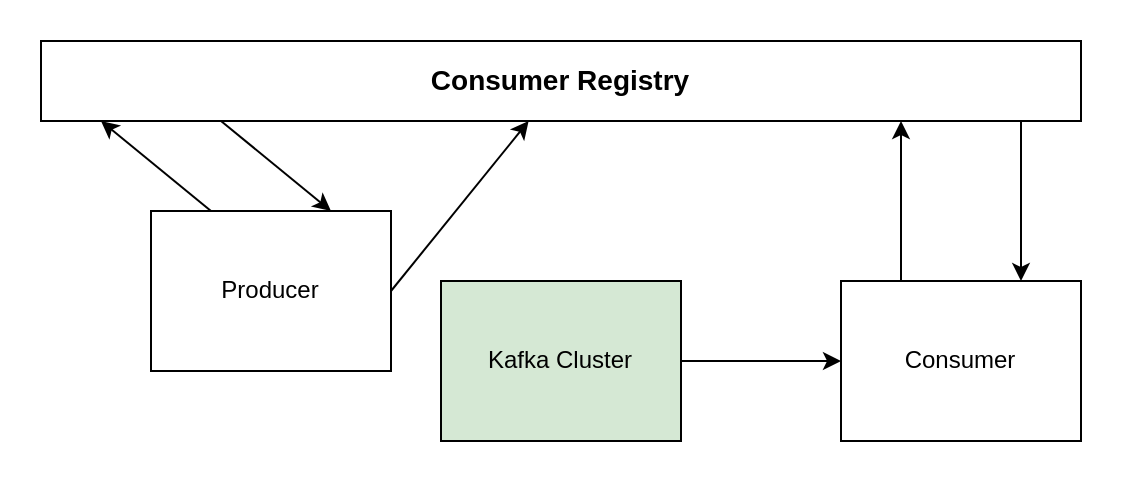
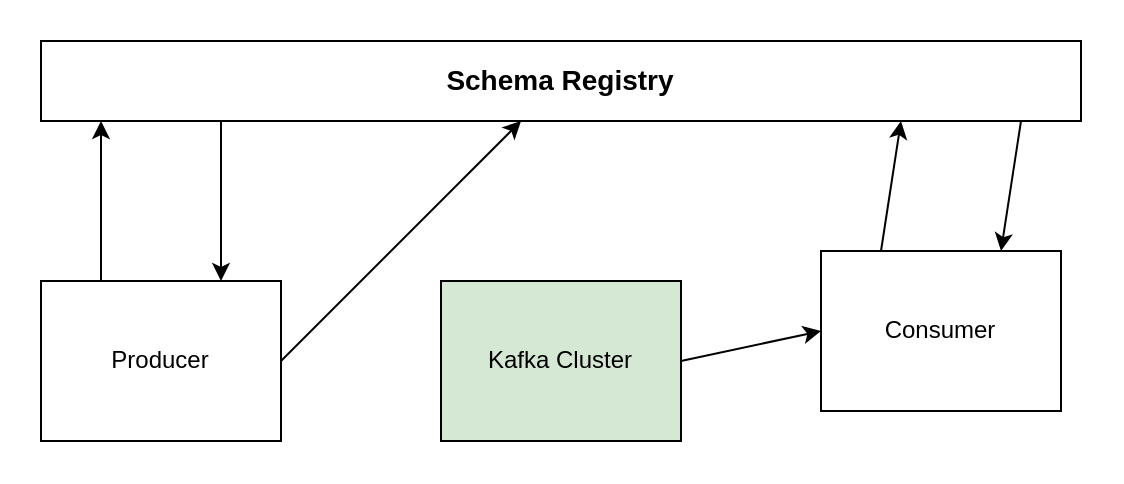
(561, 81) -> (561, 81)
(271, 291) -> (161, 361)
(961, 361) -> (941, 331)
